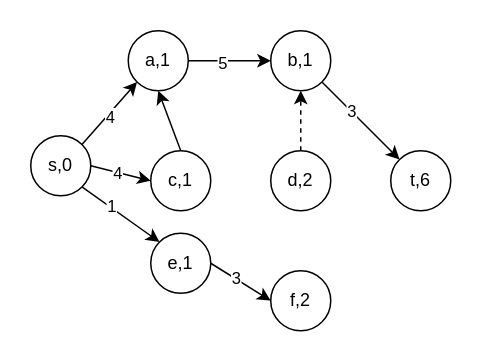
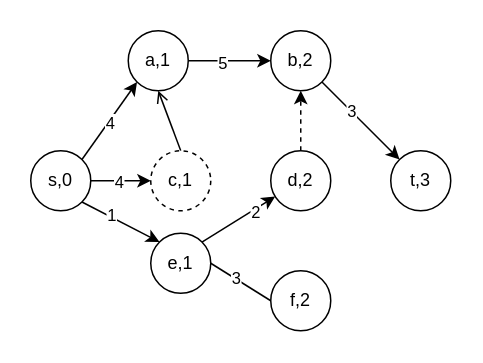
(301, 61) -> (301, 61)
(162, 101) -> (161, 99)
(61, 166) -> (61, 181)
(181, 181) -> (181, 181)
(421, 181) -> (421, 181)
none -> (235, 222)
(261, 295) -> (264, 296)
